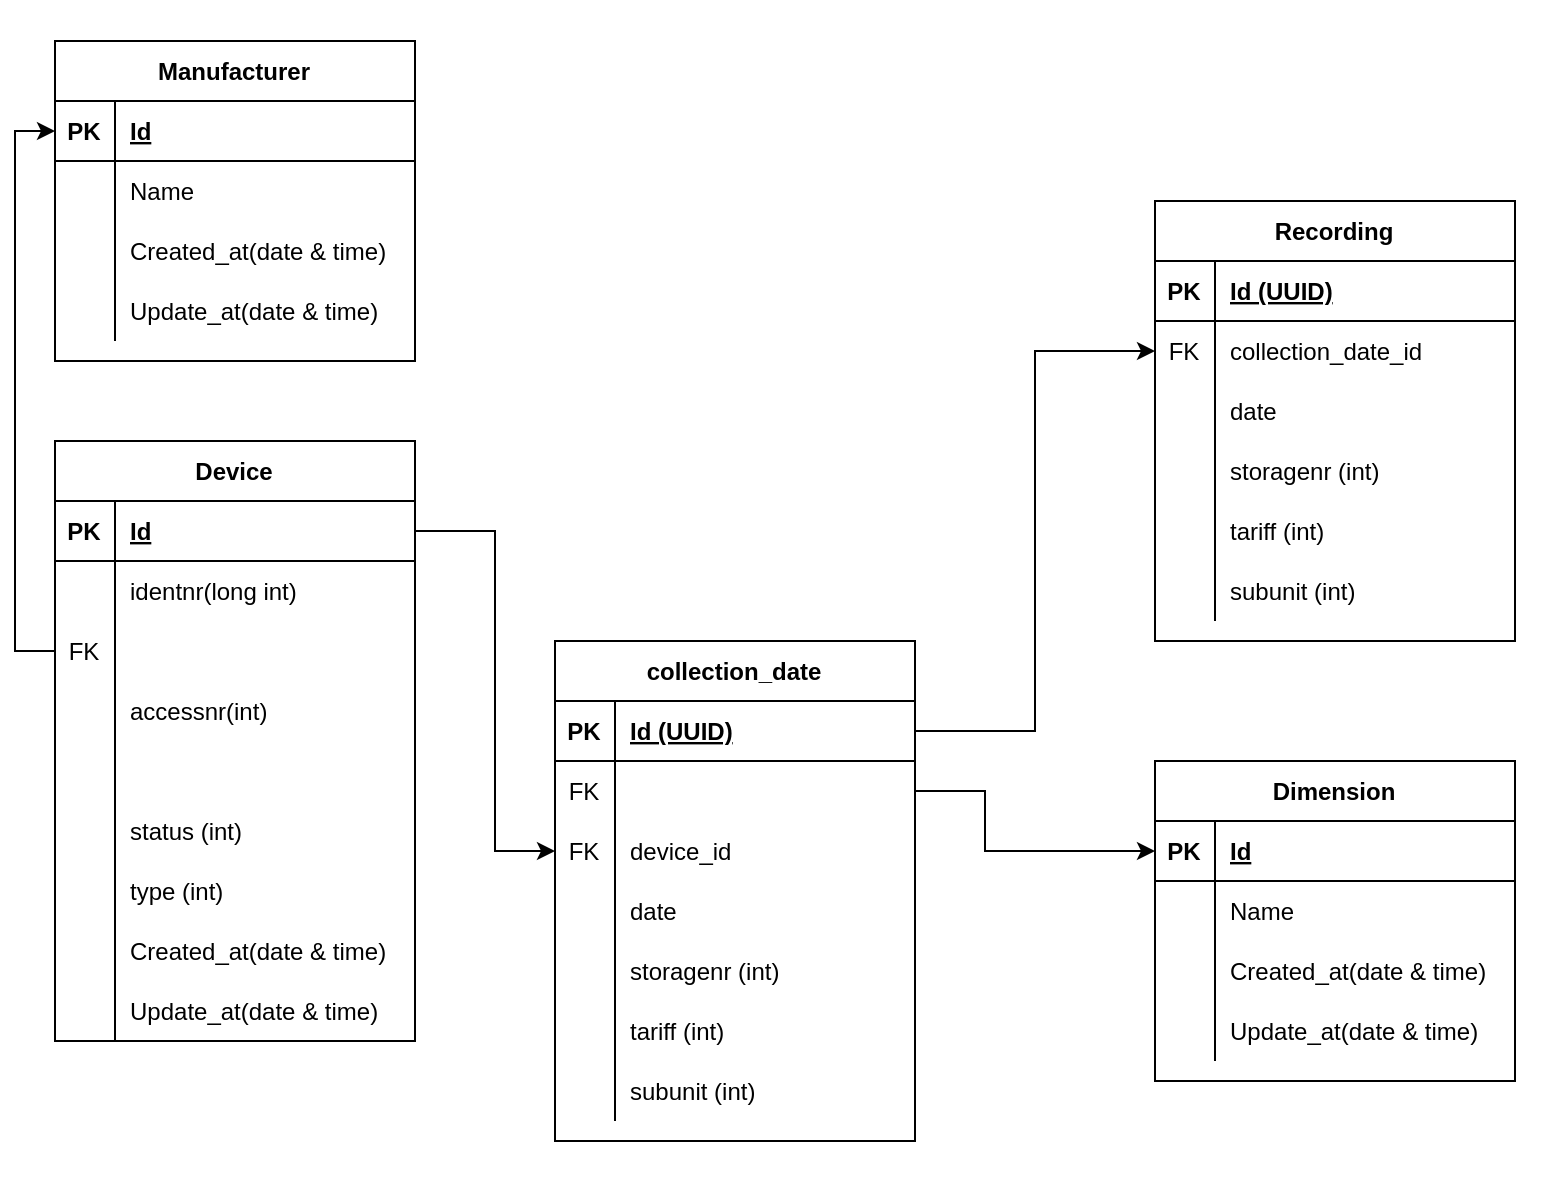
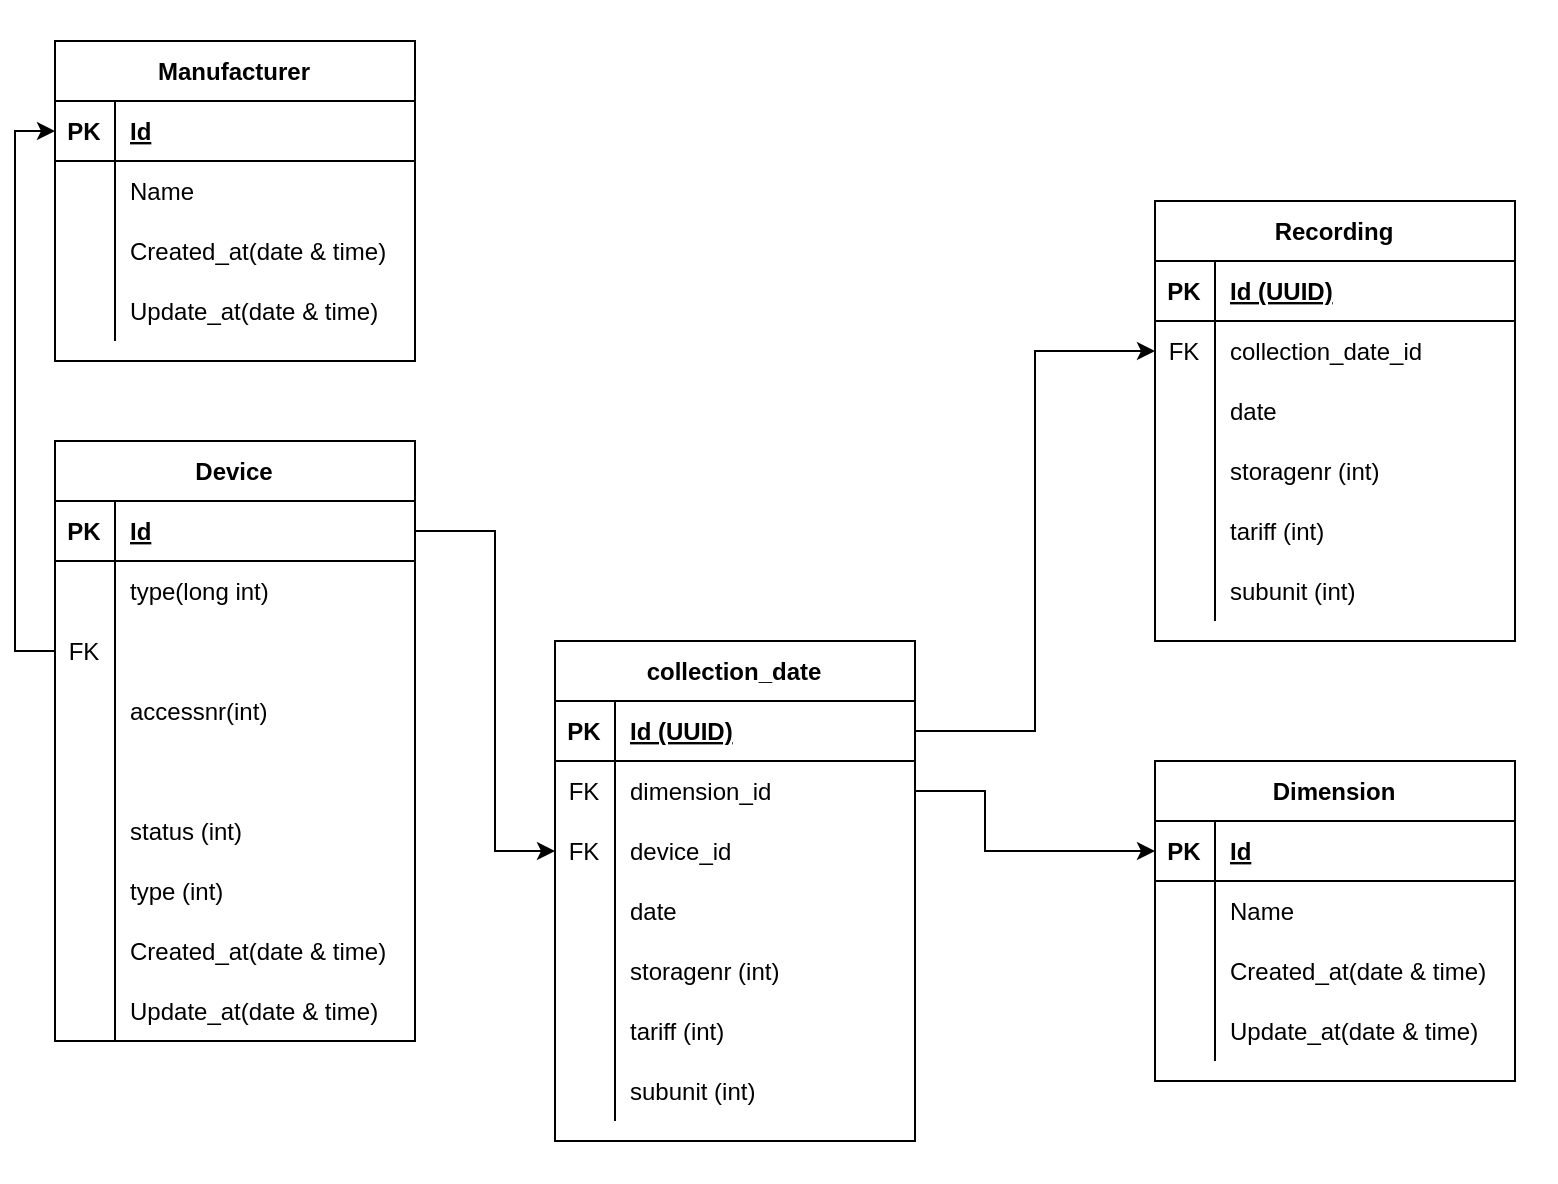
(232, 592) -> (215, 592)
none -> (765, 791)
